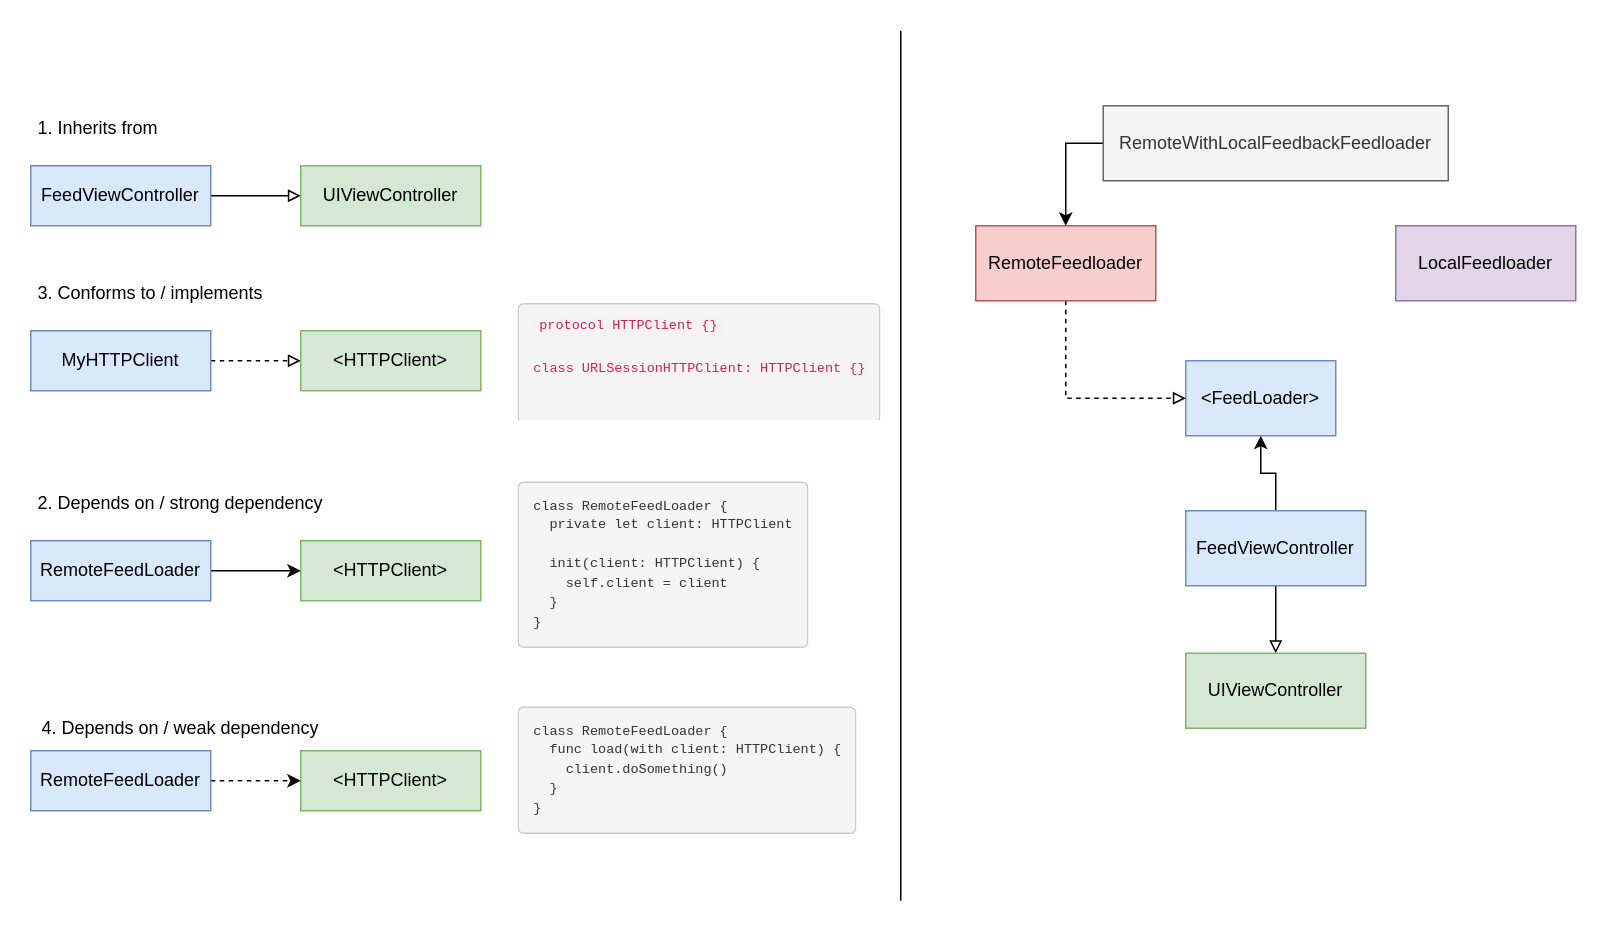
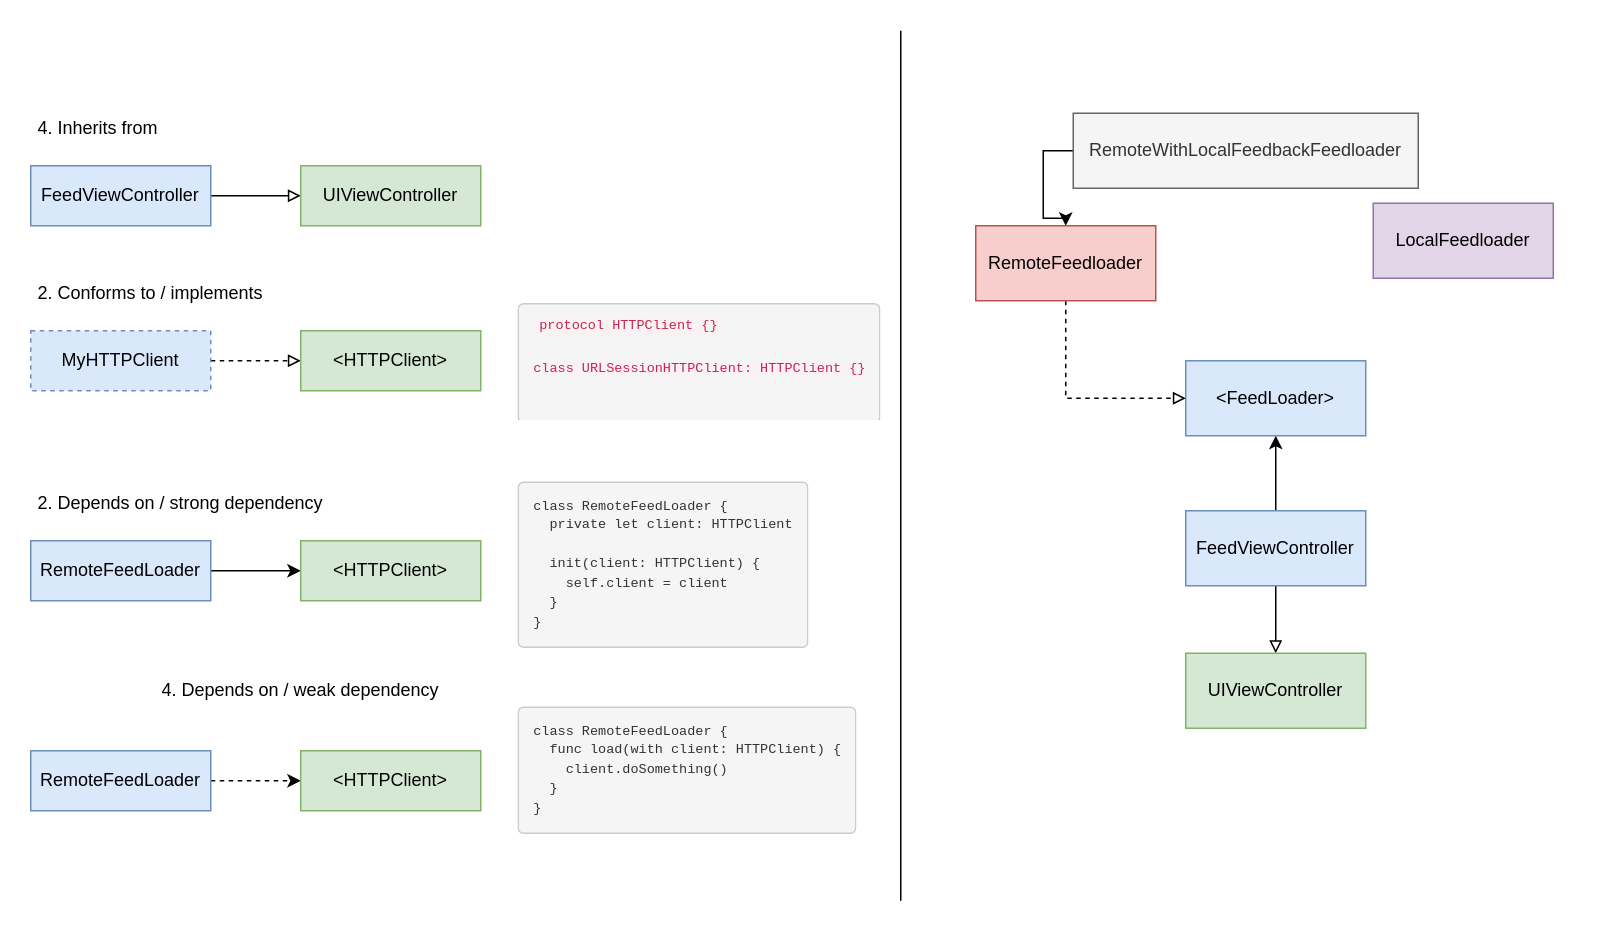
(98, 128) -> (98, 128)
(1276, 143) -> (1246, 151)
(1486, 263) -> (1463, 241)
(151, 293) -> (151, 293)
(121, 361) -> (121, 361)
(1261, 398) -> (1276, 398)
(181, 728) -> (301, 691)
